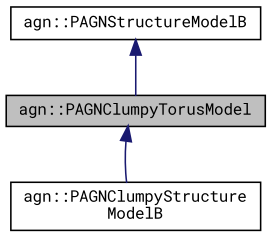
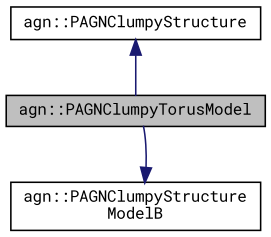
(136, 23) -> (136, 23)
(125, 162) -> (146, 146)
